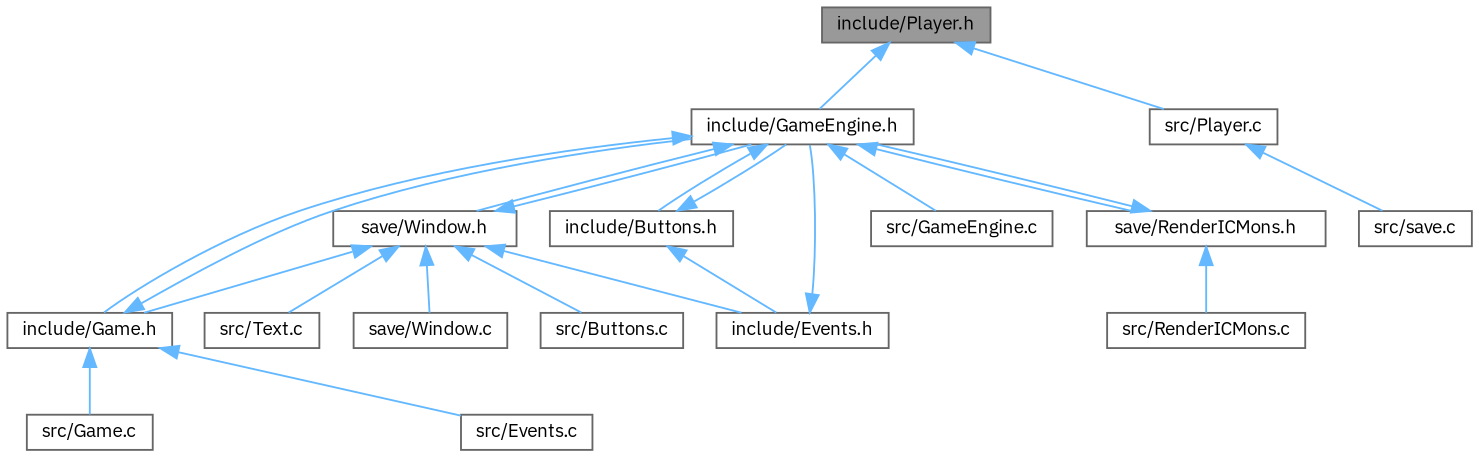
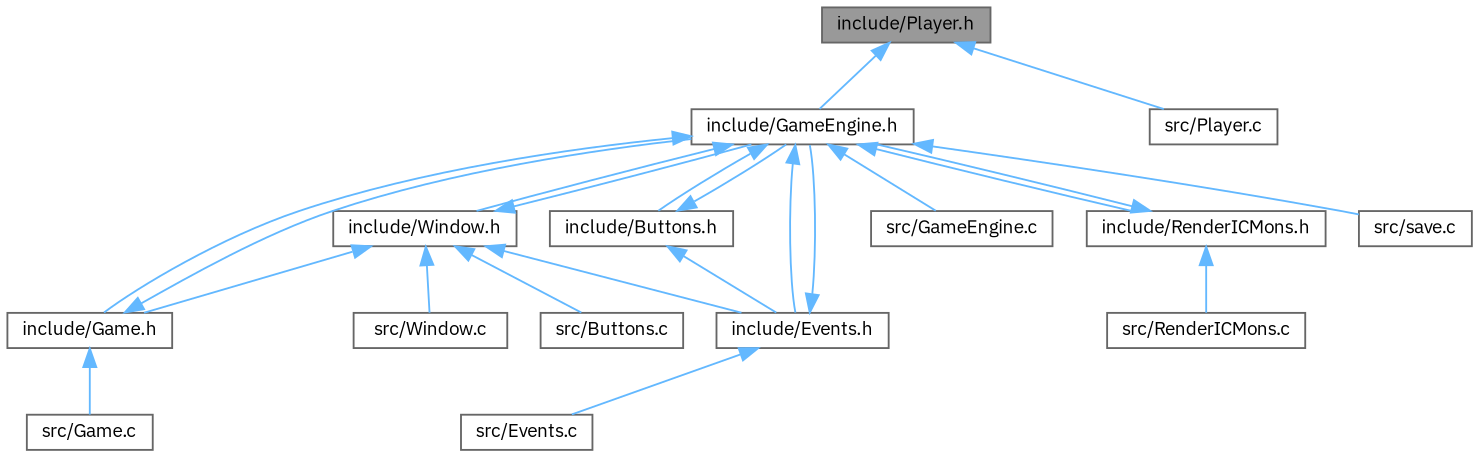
(1323, 182) -> (1146, 178)
(425, 229) -> (425, 229)
(1206, 229) -> (1206, 229)
none -> (790, 238)
(262, 330) -> none
(430, 330) -> (430, 330)
(320, 384) -> (656, 384)
